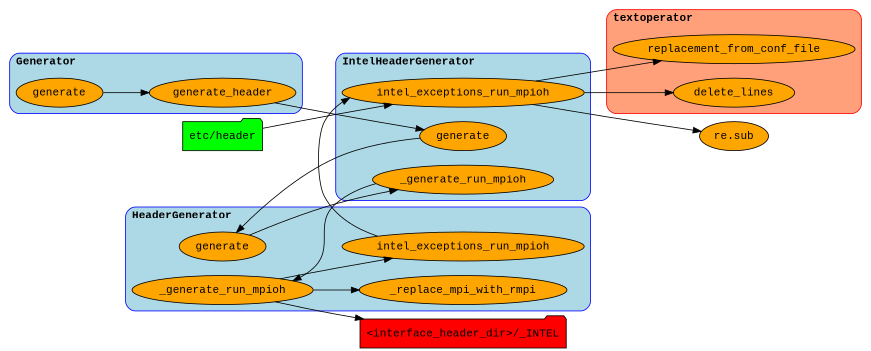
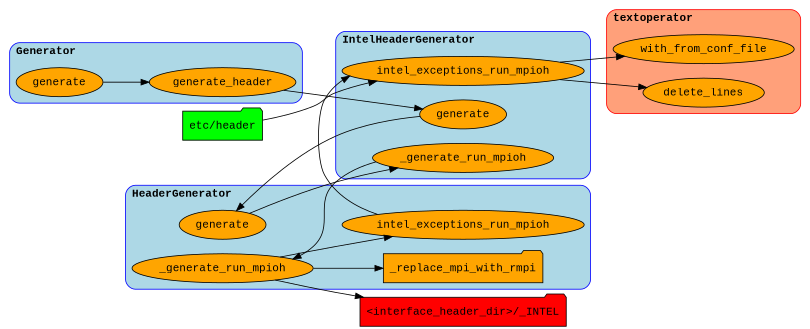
(734, 49) -> (704, 49)
(734, 136) -> none
(463, 290) -> (463, 268)
